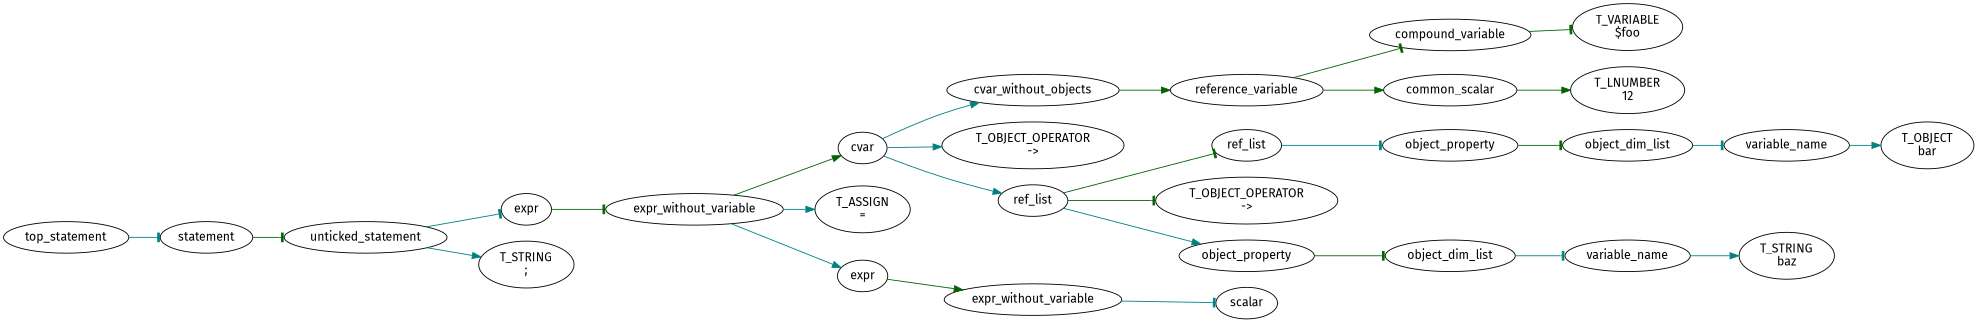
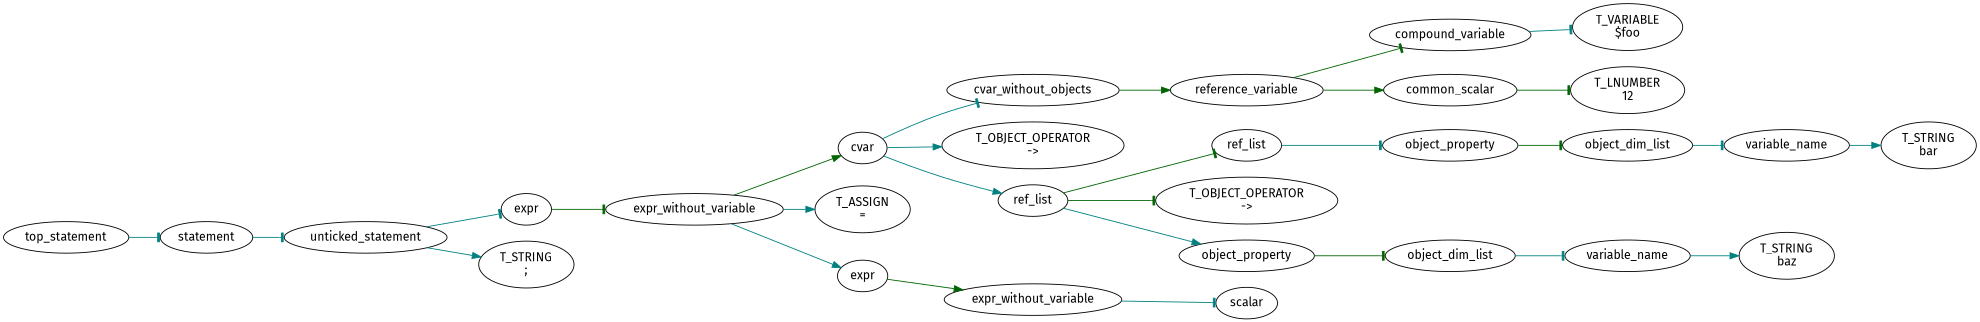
(1549, 31) -> (1549, 31)
(1539, 90) -> (1542, 90)
(926, 120) -> (928, 119)
(1927, 145) -> (1929, 145)
(266, 237) -> (266, 237)
